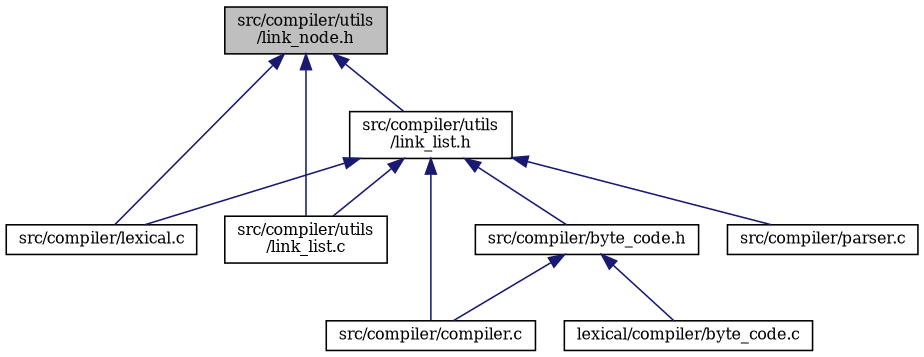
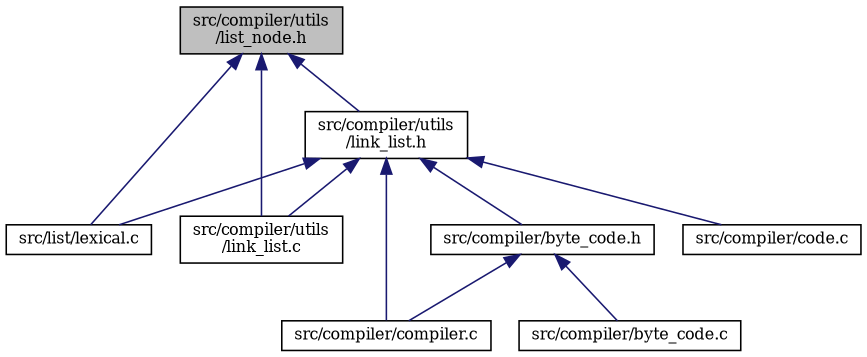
(306, 30) -> (261, 30)
(101, 240) -> (79, 240)
(823, 240) -> (772, 240)
(688, 336) -> (630, 336)
